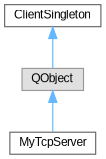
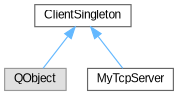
(53, 117) -> (110, 52)
